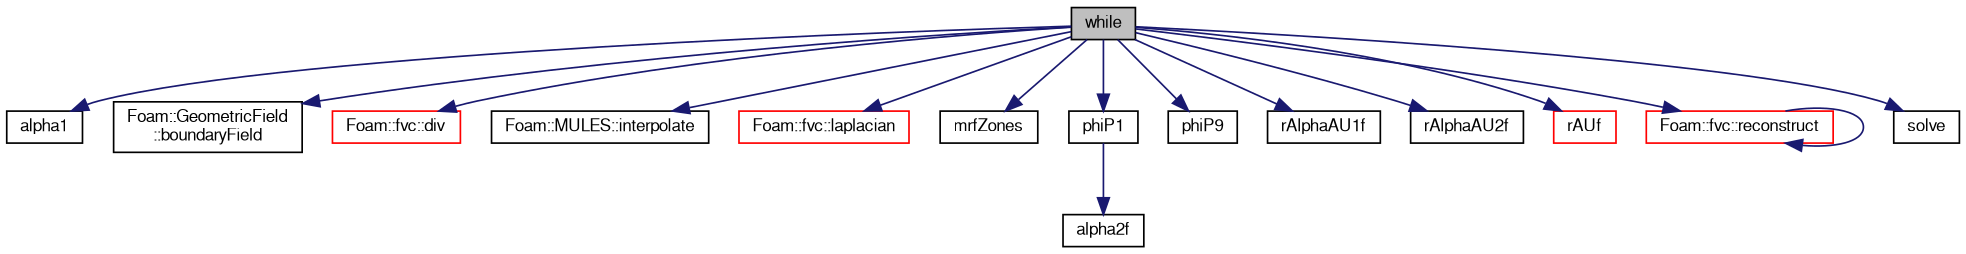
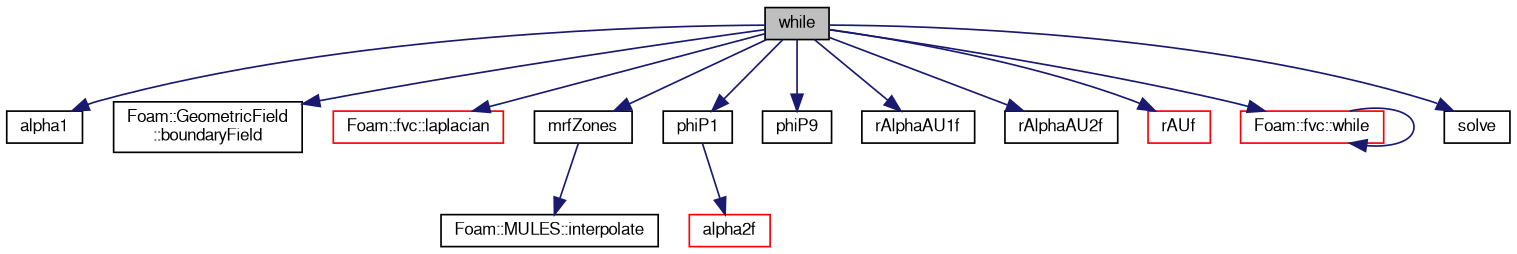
(880, 70) -> (569, 171)
(396, 127) -> none
(1740, 127) -> (1312, 127)
(1103, 231) -> (730, 231)
